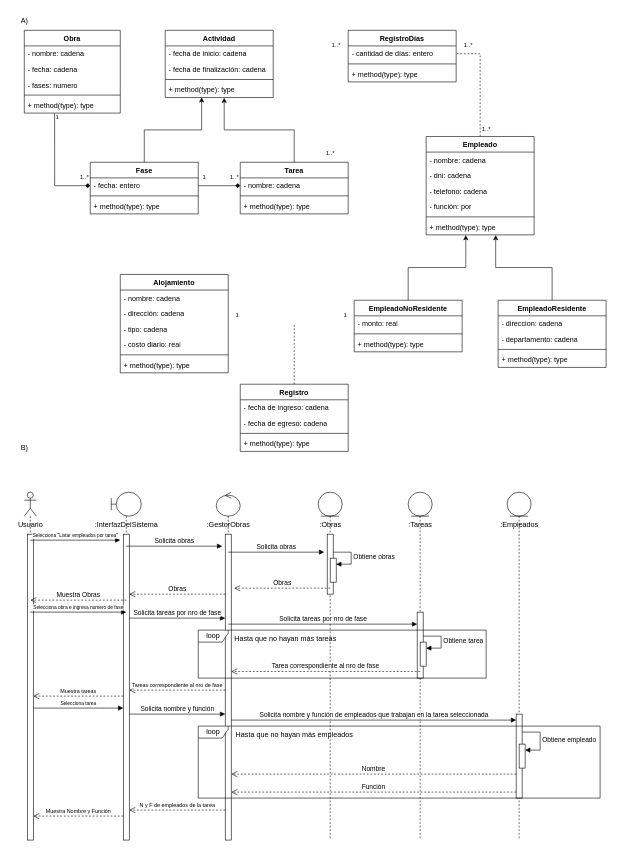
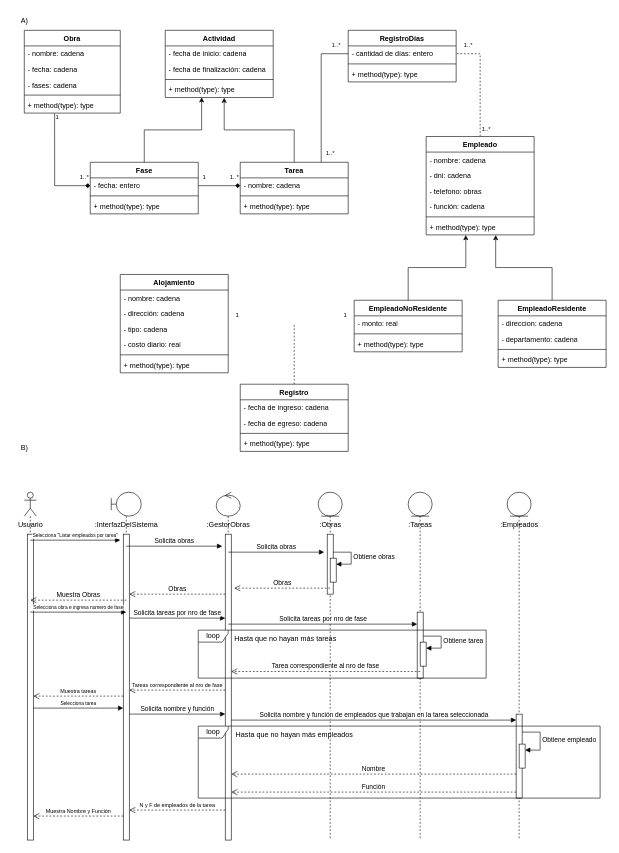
(55, 86) -> (55, 86)
none -> (321, 95)
(462, 192) -> (460, 192)
(454, 207) -> (460, 207)
